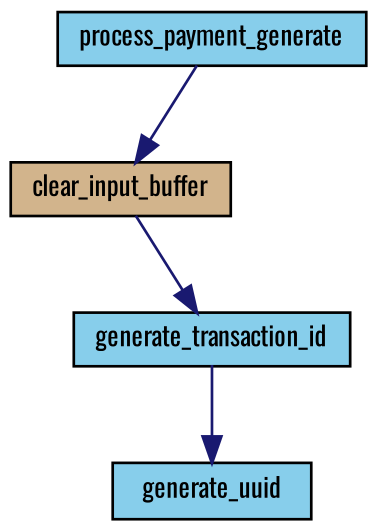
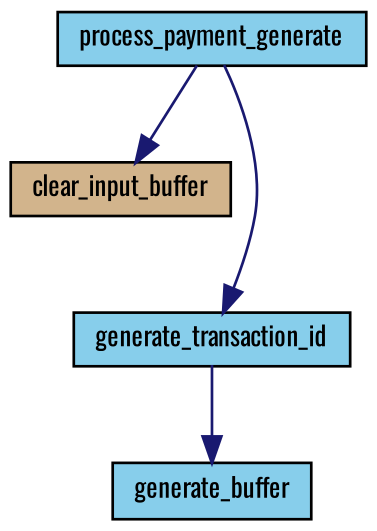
(159, 253) -> (256, 176)
(212, 491) -> (212, 491)
